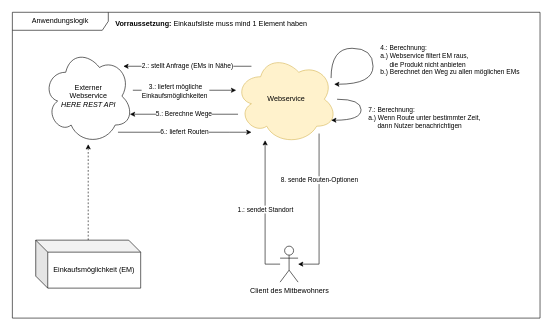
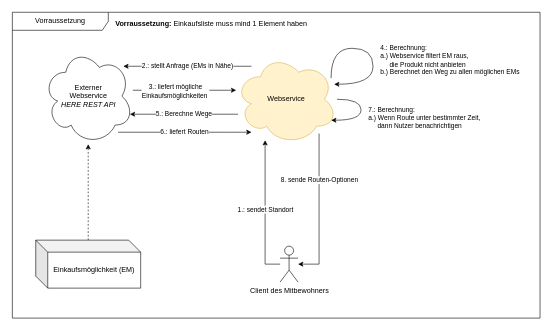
(60, 21) -> (60, 21)
